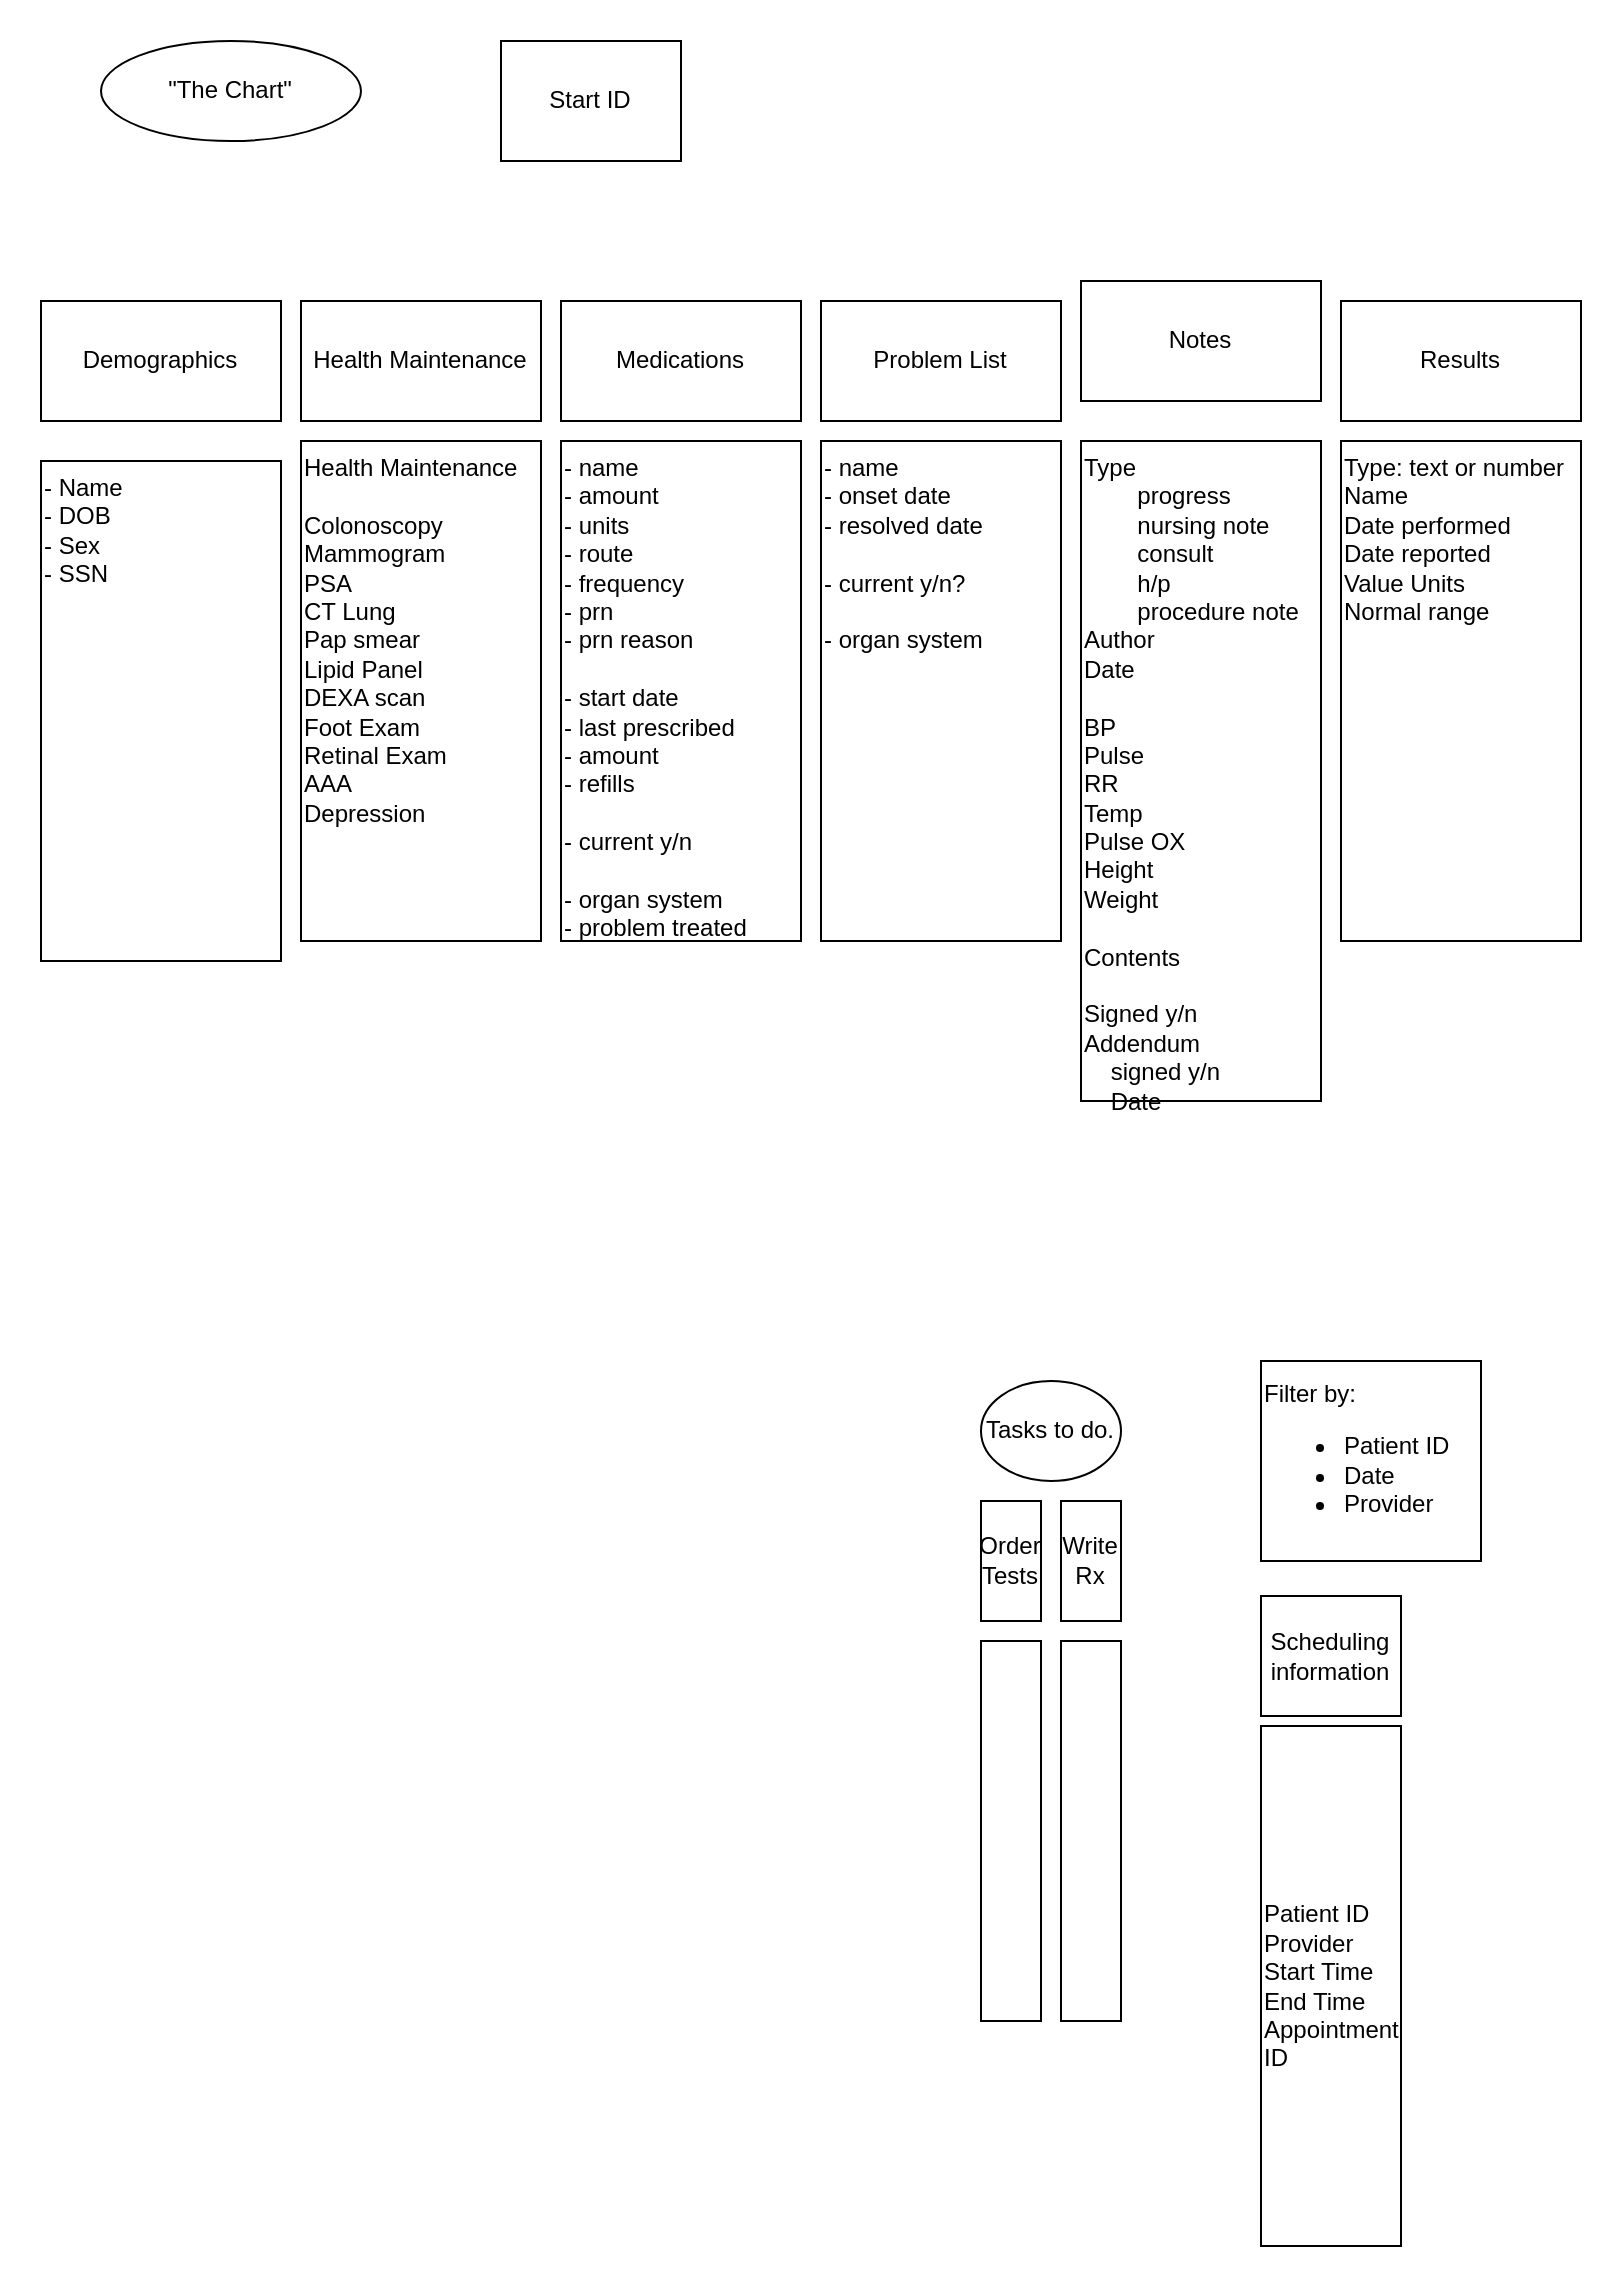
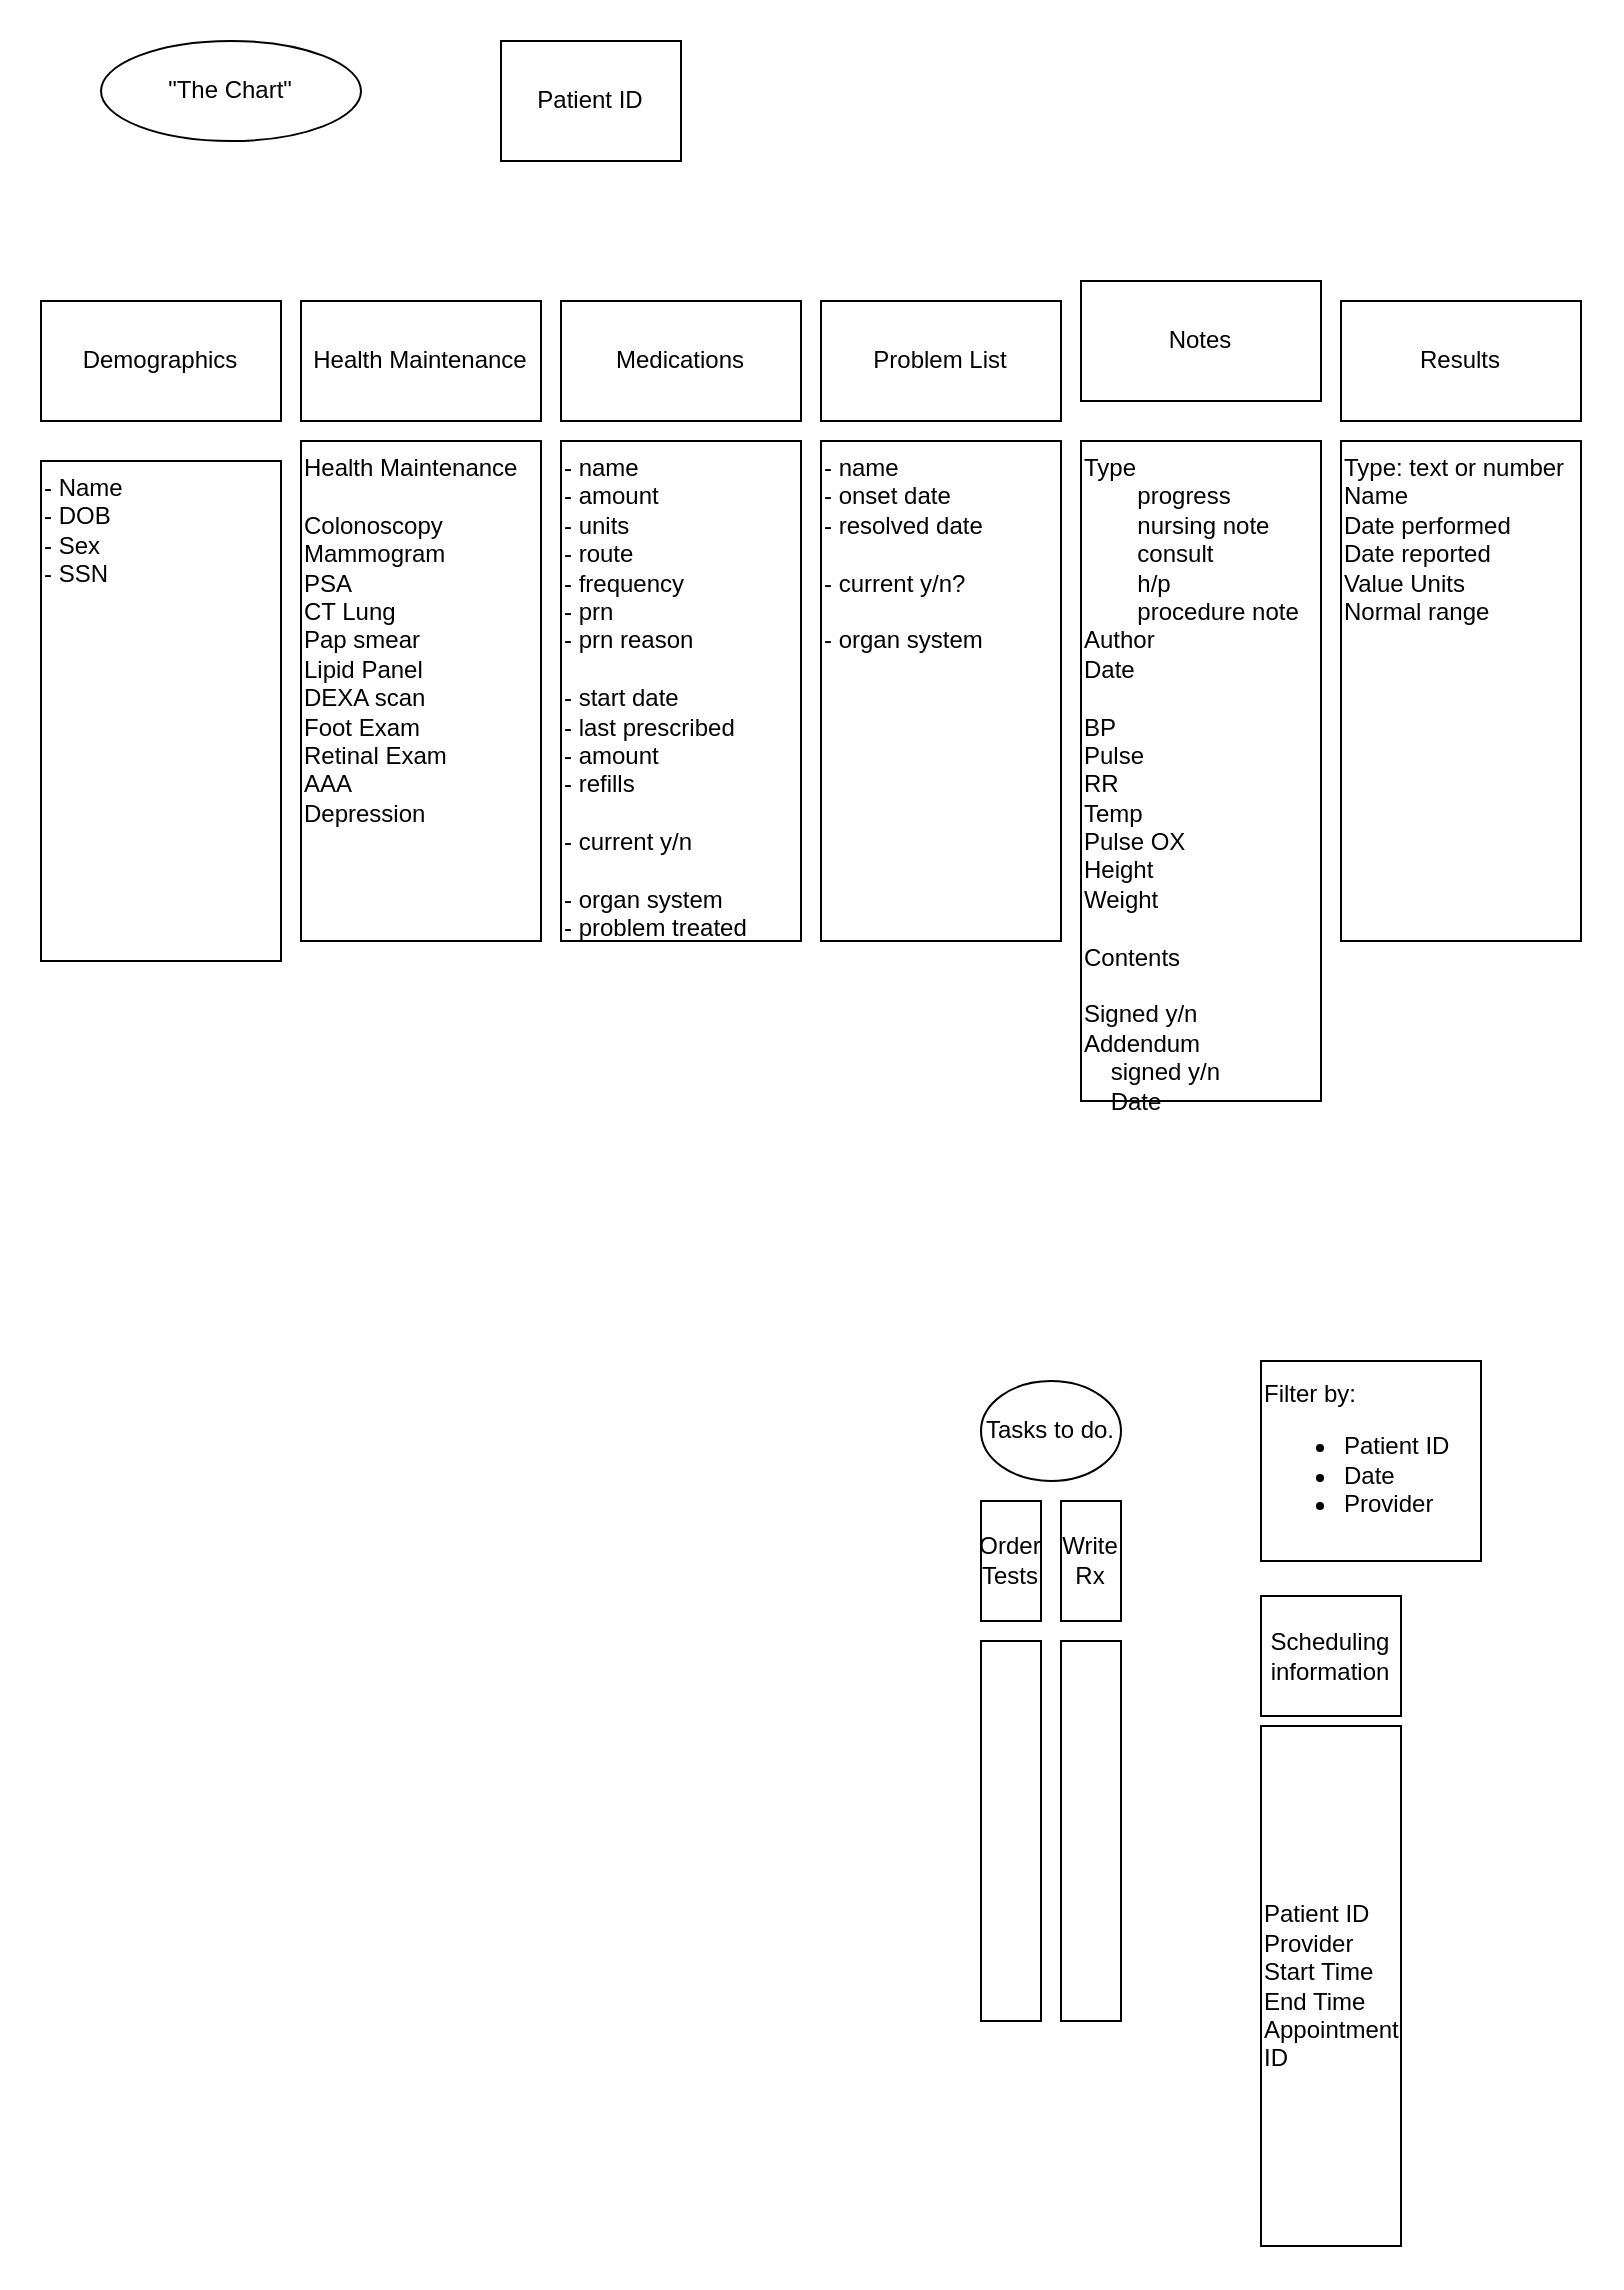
(591, 101) -> (591, 101)
